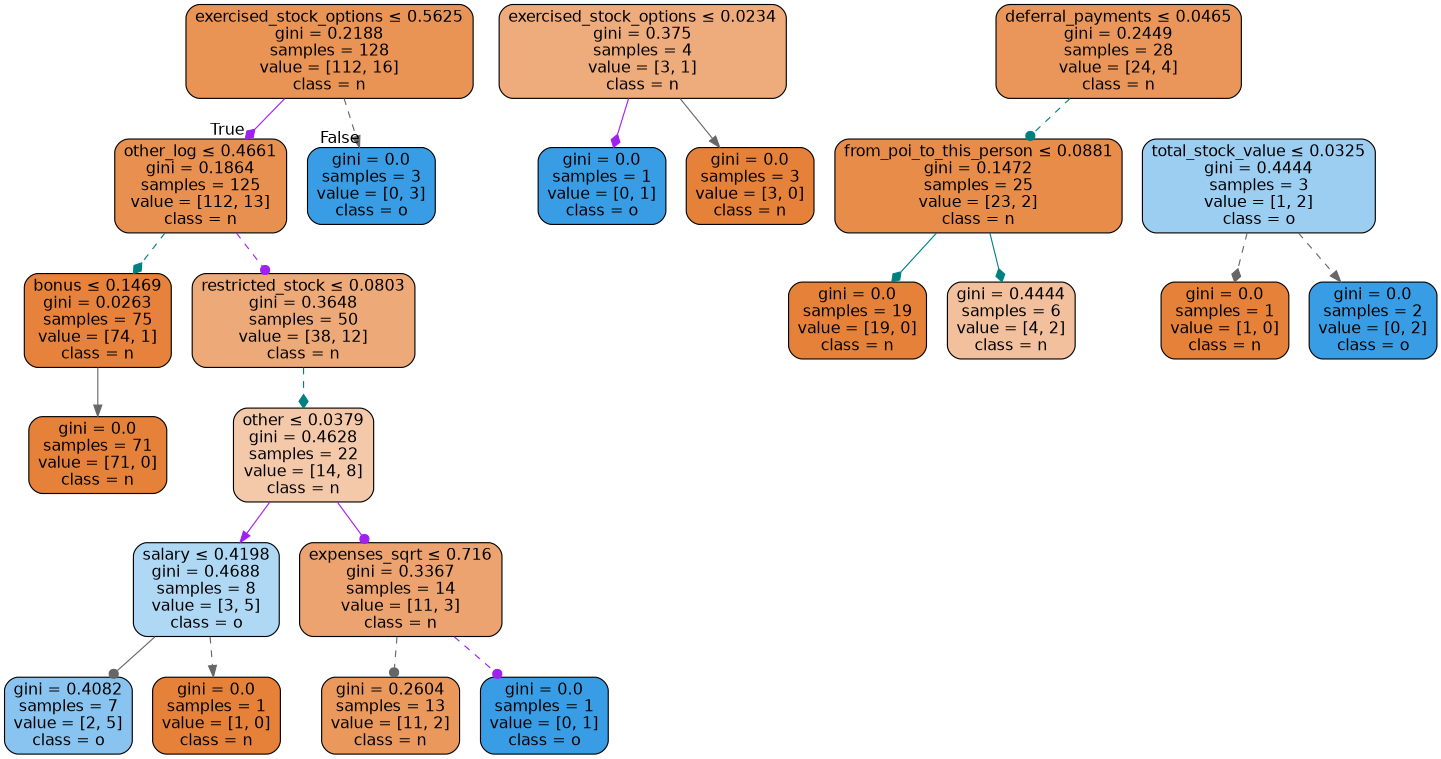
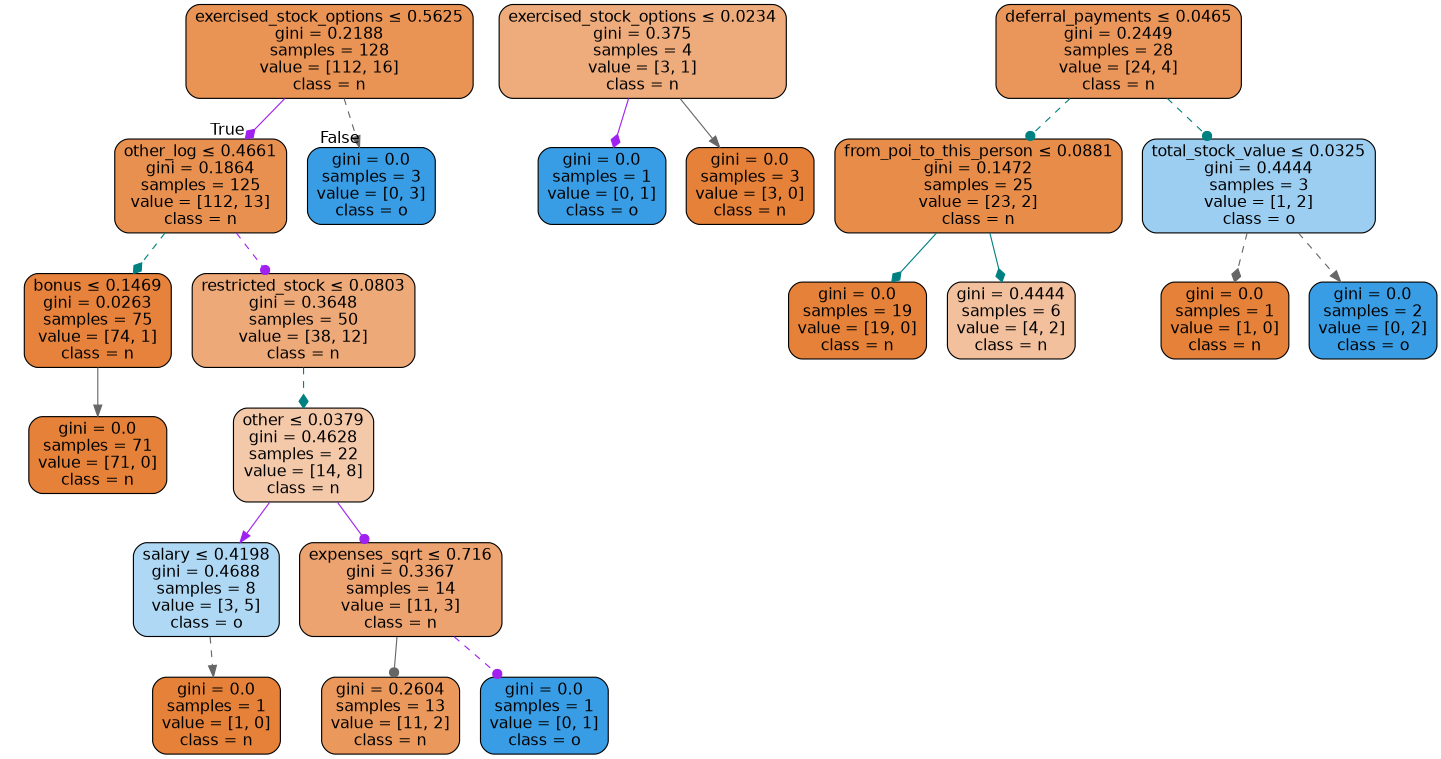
none -> (1186, 116)
(396, 652) -> (396, 652)
(68, 716) -> none
